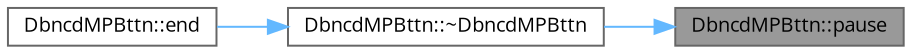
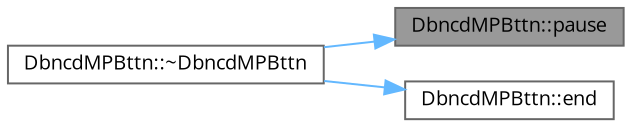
(242, 27) -> (354, 84)
